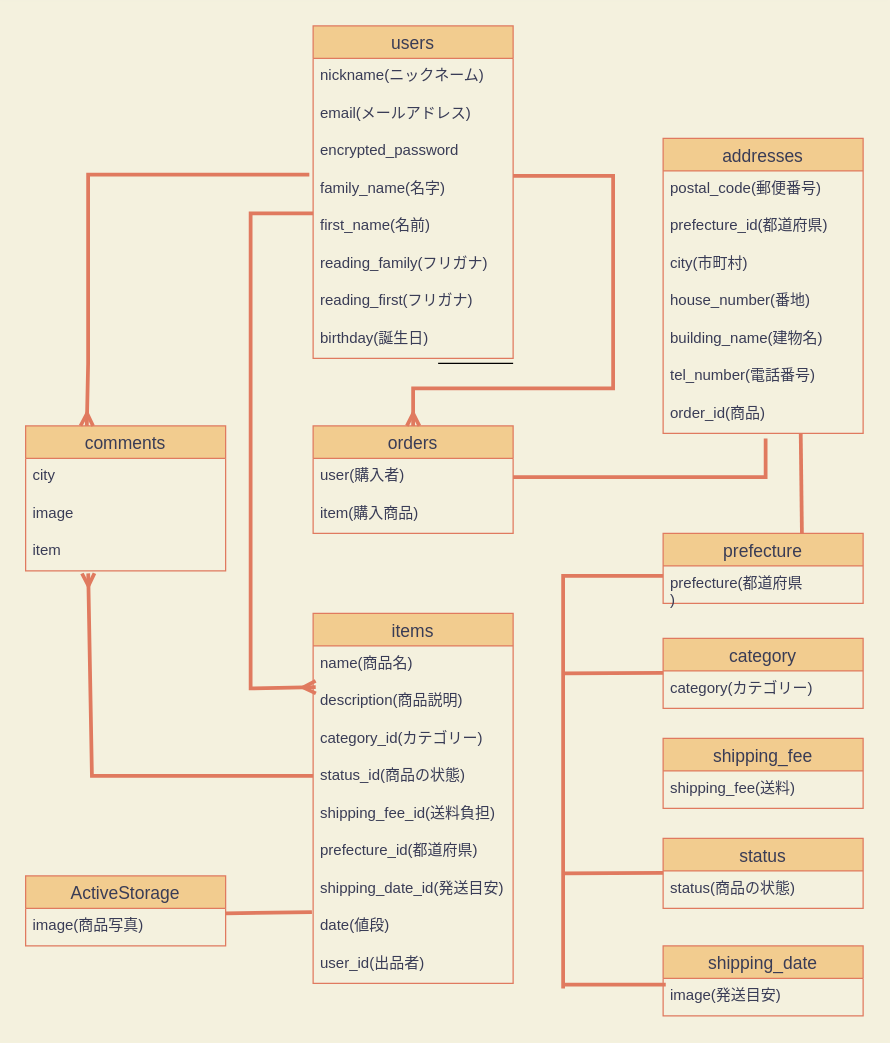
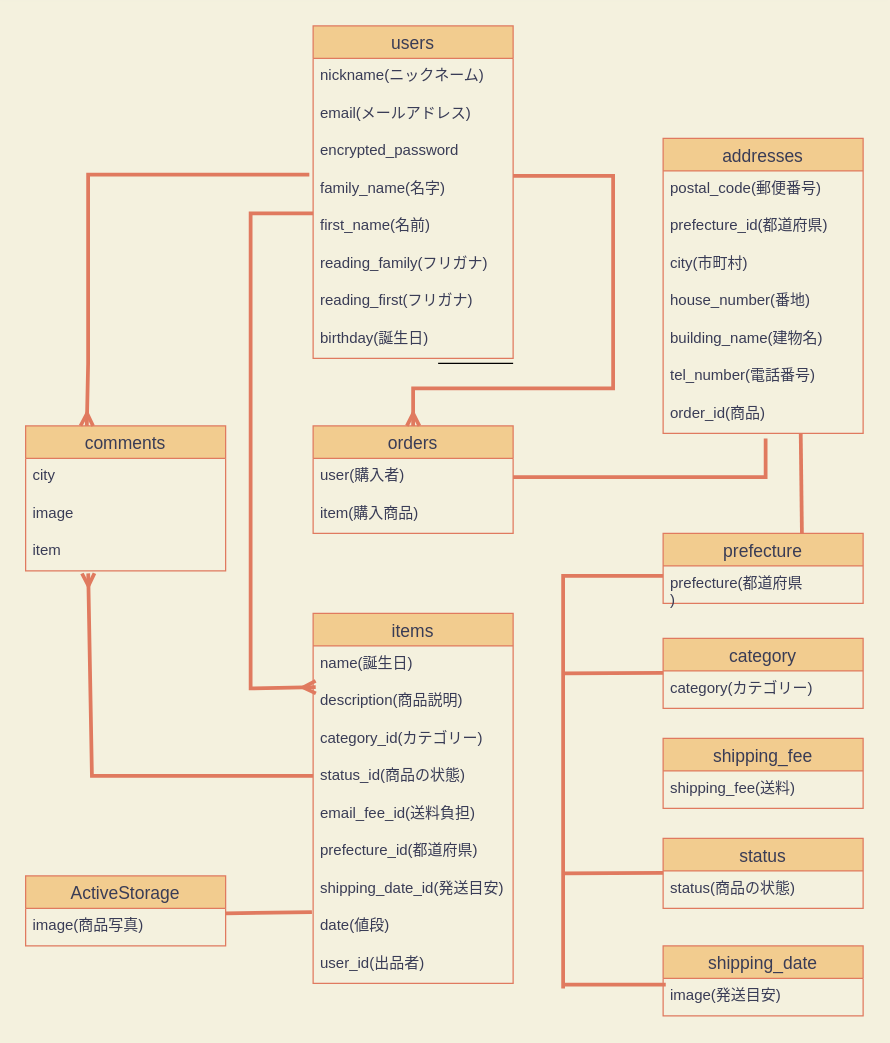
(368, 663) -> (368, 663)
(416, 813) -> (403, 813)
